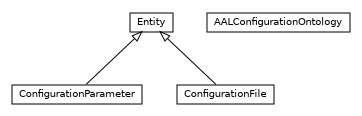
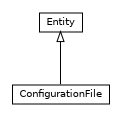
(278, 22) -> none
(77, 94) -> none
